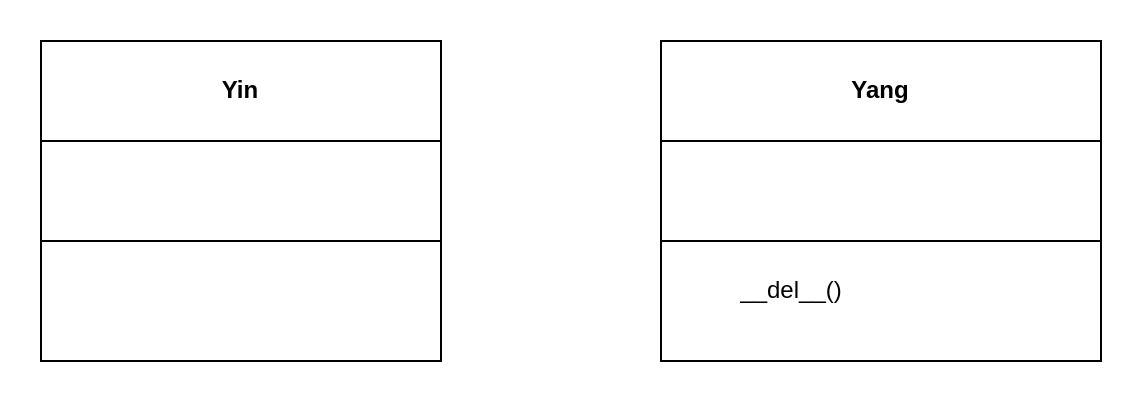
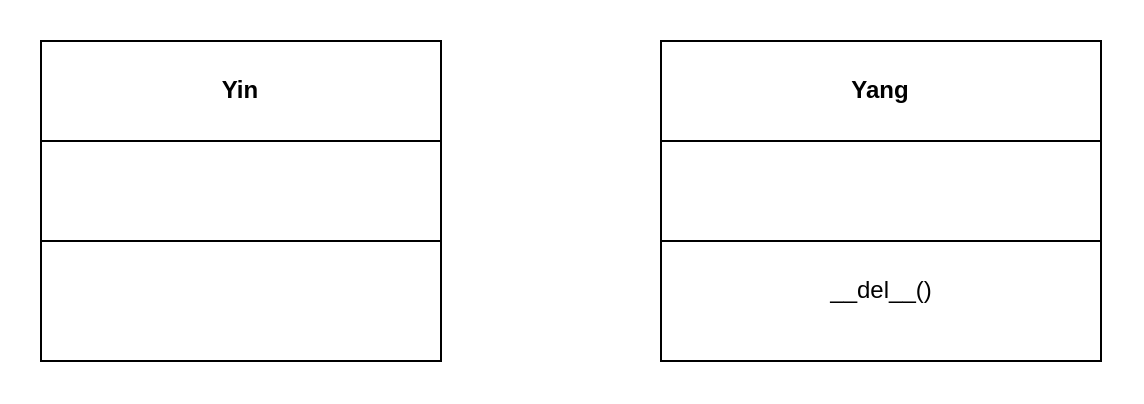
(791, 291) -> (881, 291)
